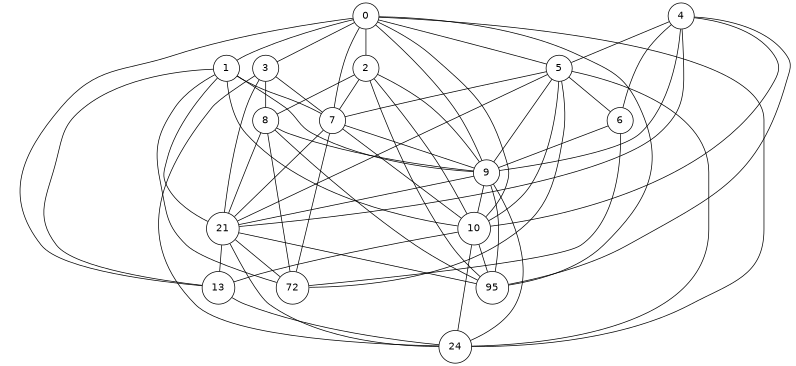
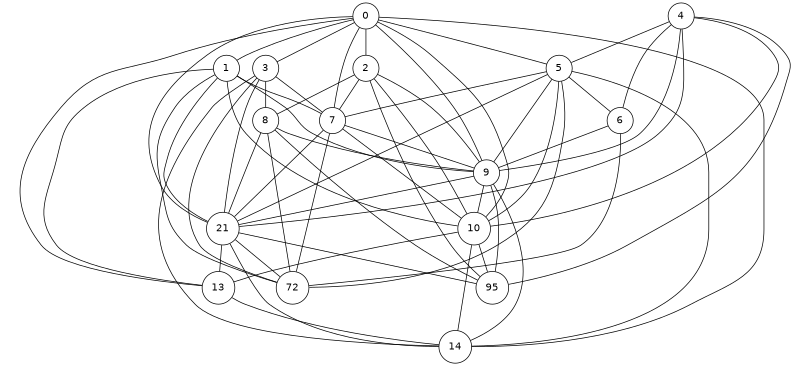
(633, 95) -> (177, 81)
none -> (190, 196)
(455, 347) -> (455, 347)
